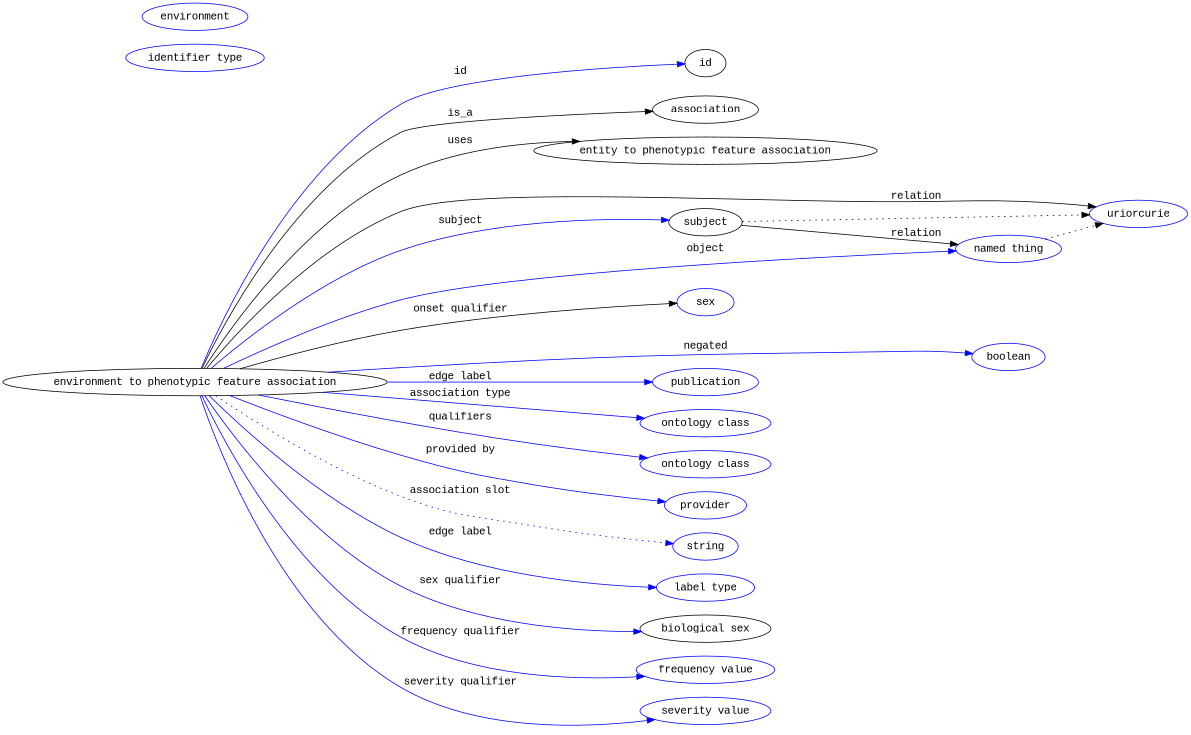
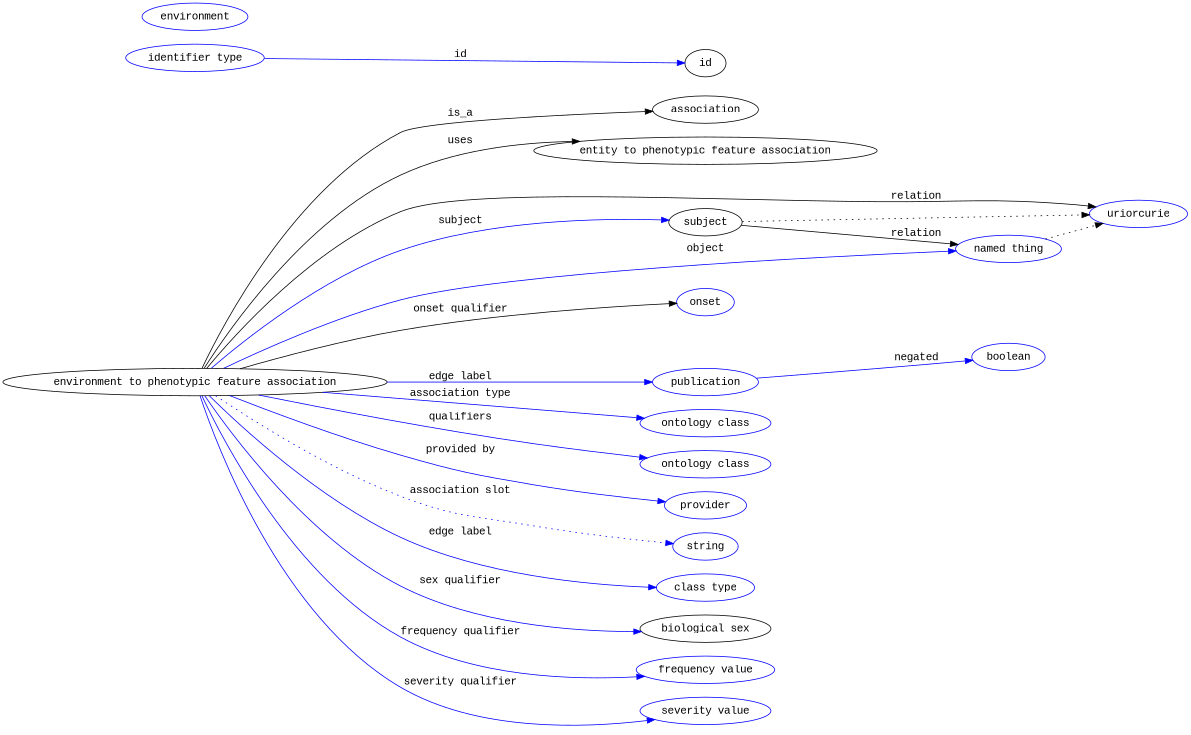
(378, 120) -> (471, 61)
(705, 302) -> (705, 302)
(647, 356) -> (861, 370)
(705, 588) -> (705, 588)
